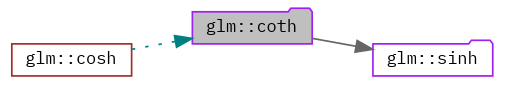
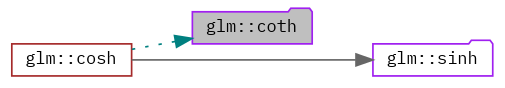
(334, 42) -> (244, 60)
